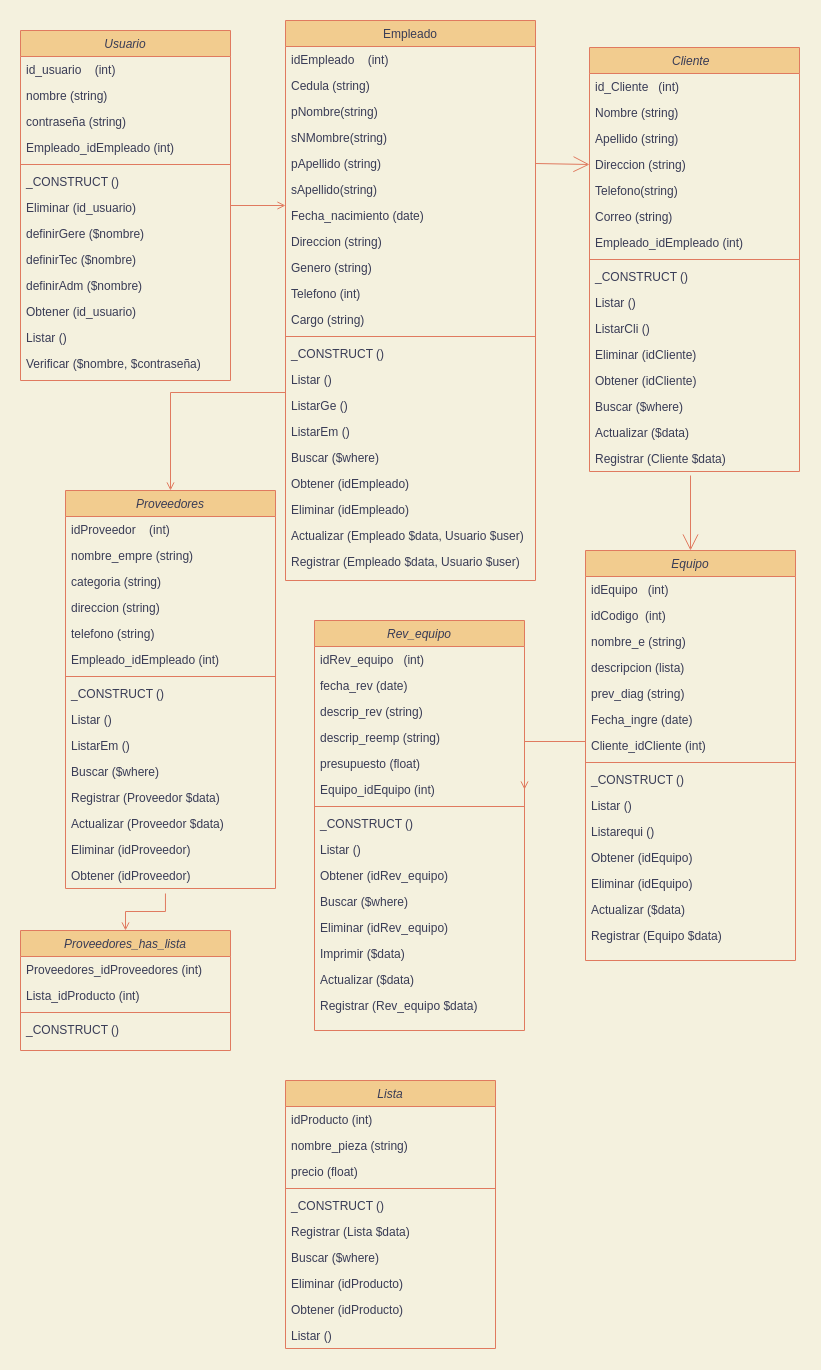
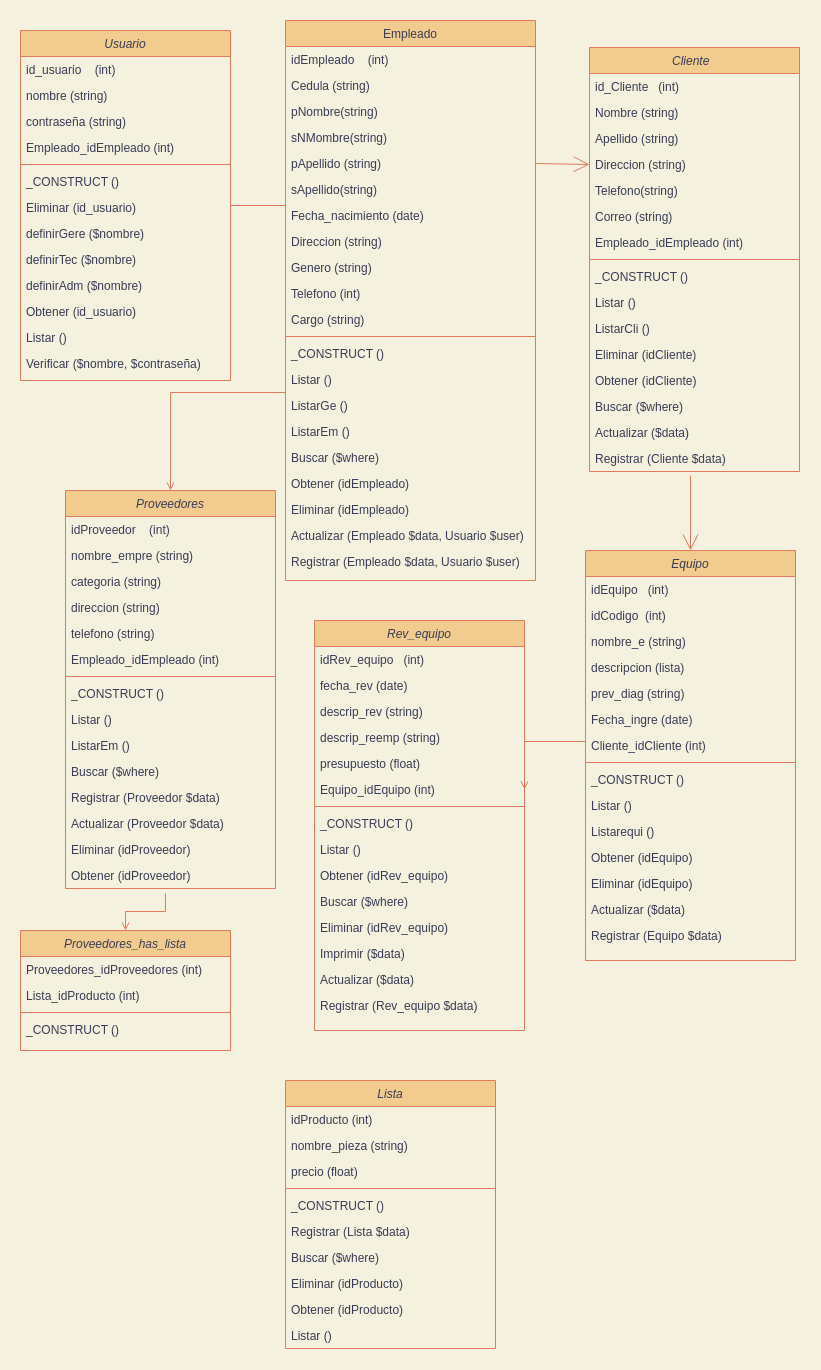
(279, 206) -> (279, 206)
